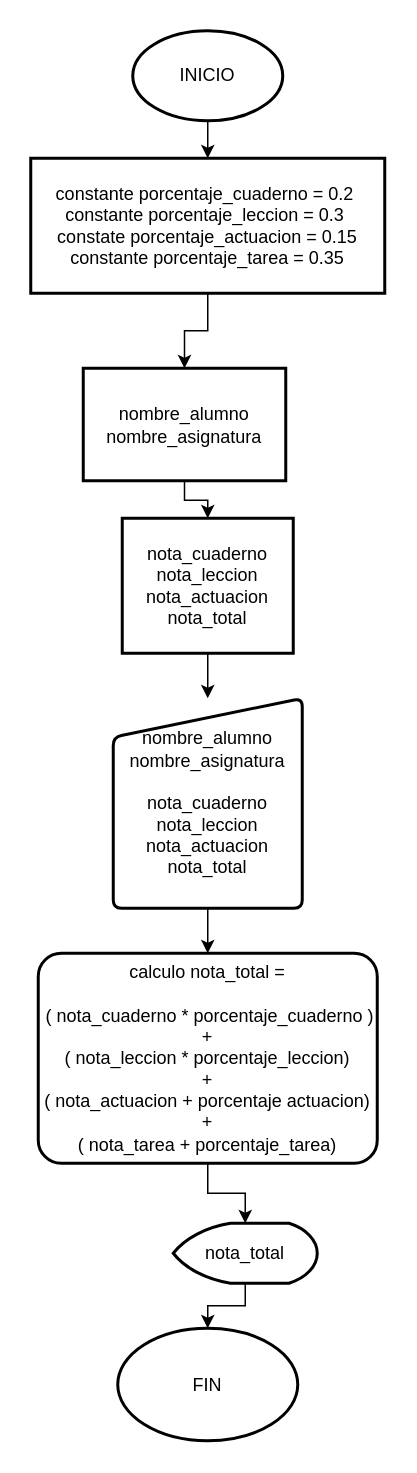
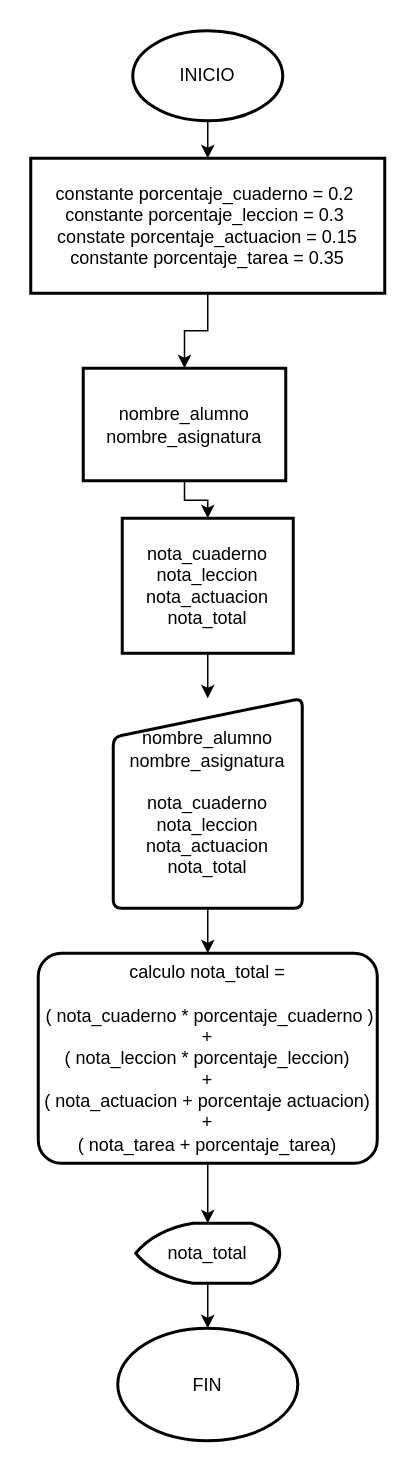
(245, 1253) -> (208, 1253)
